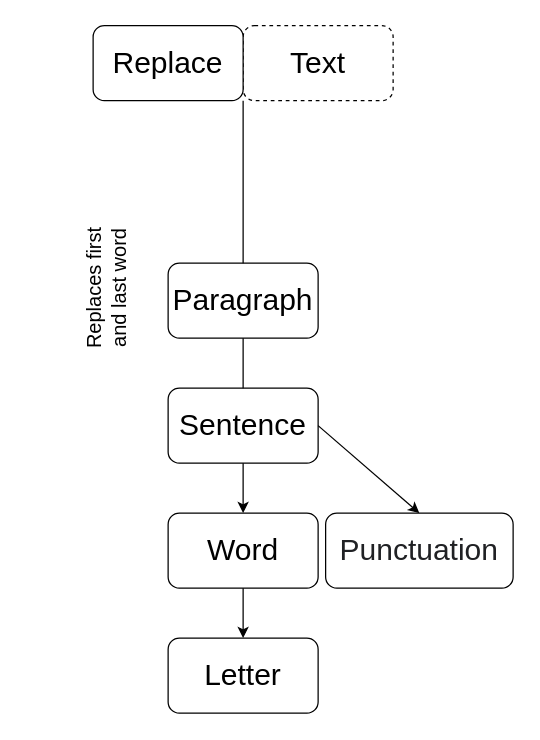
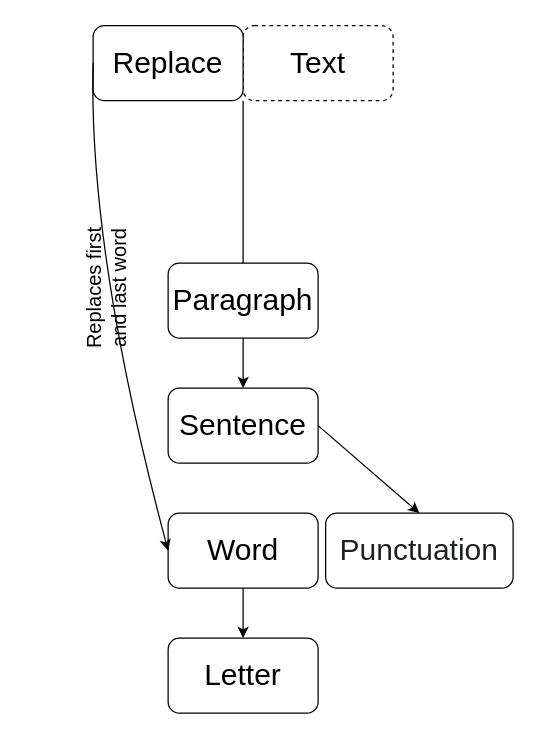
none -> (116, 319)
(243, 381) -> (243, 378)
(243, 484) -> none
